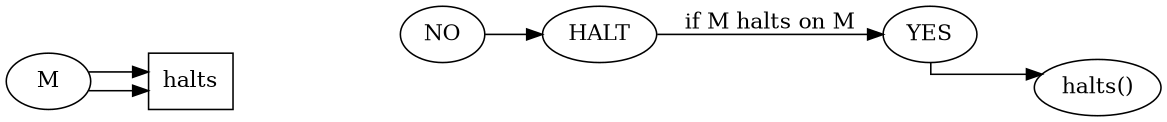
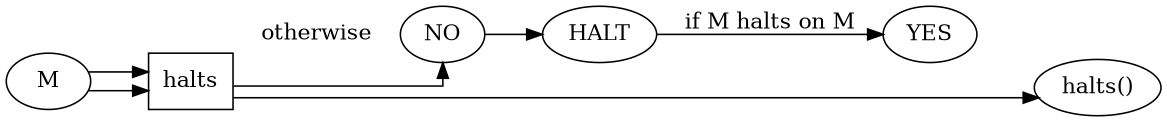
(973, 74) -> (628, 98)
none -> (342, 86)
